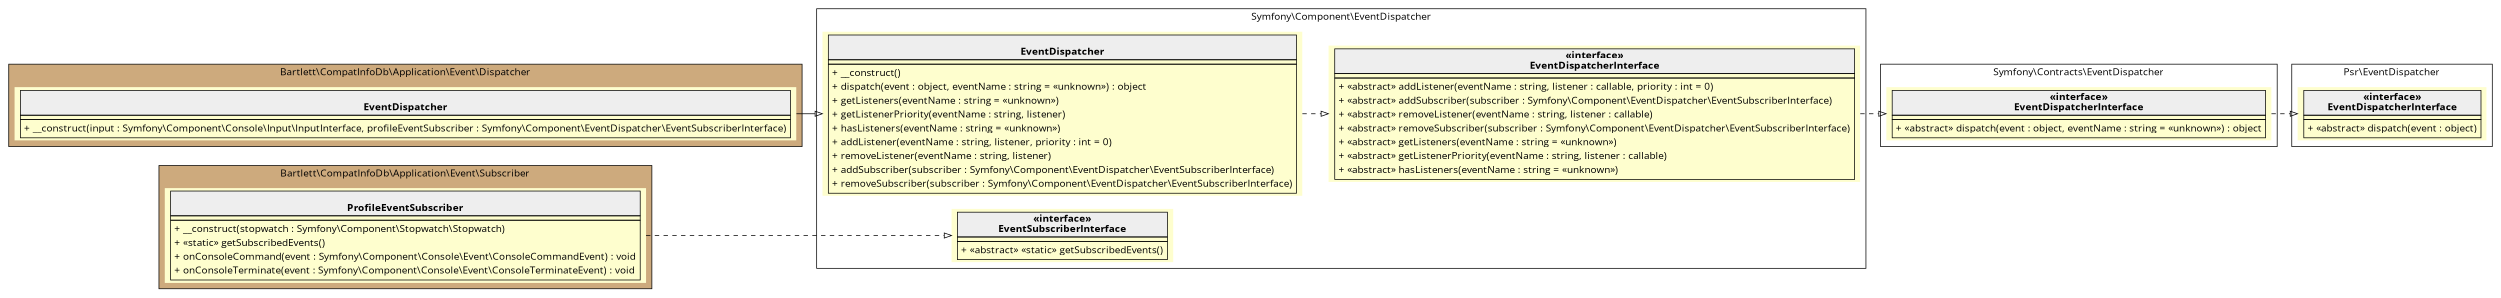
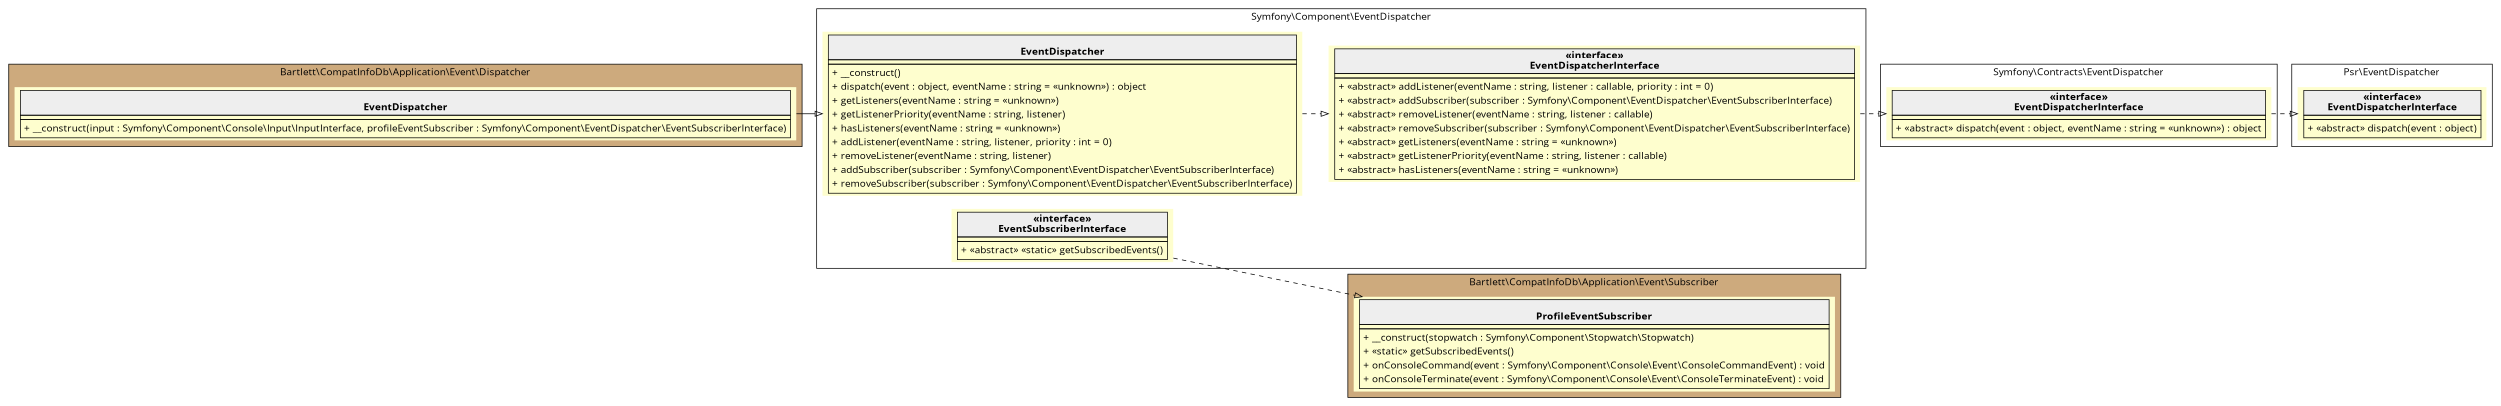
(795, 236) -> (1264, 277)
